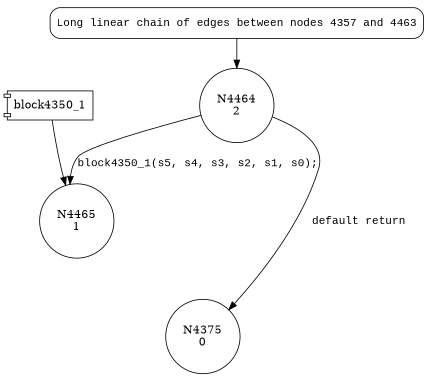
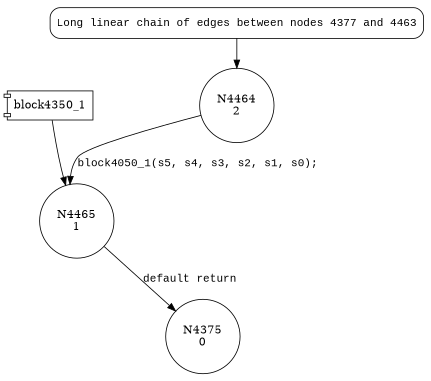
(237, 23) -> (237, 23)
(198, 163) -> (198, 163)
(303, 208) -> (137, 276)
